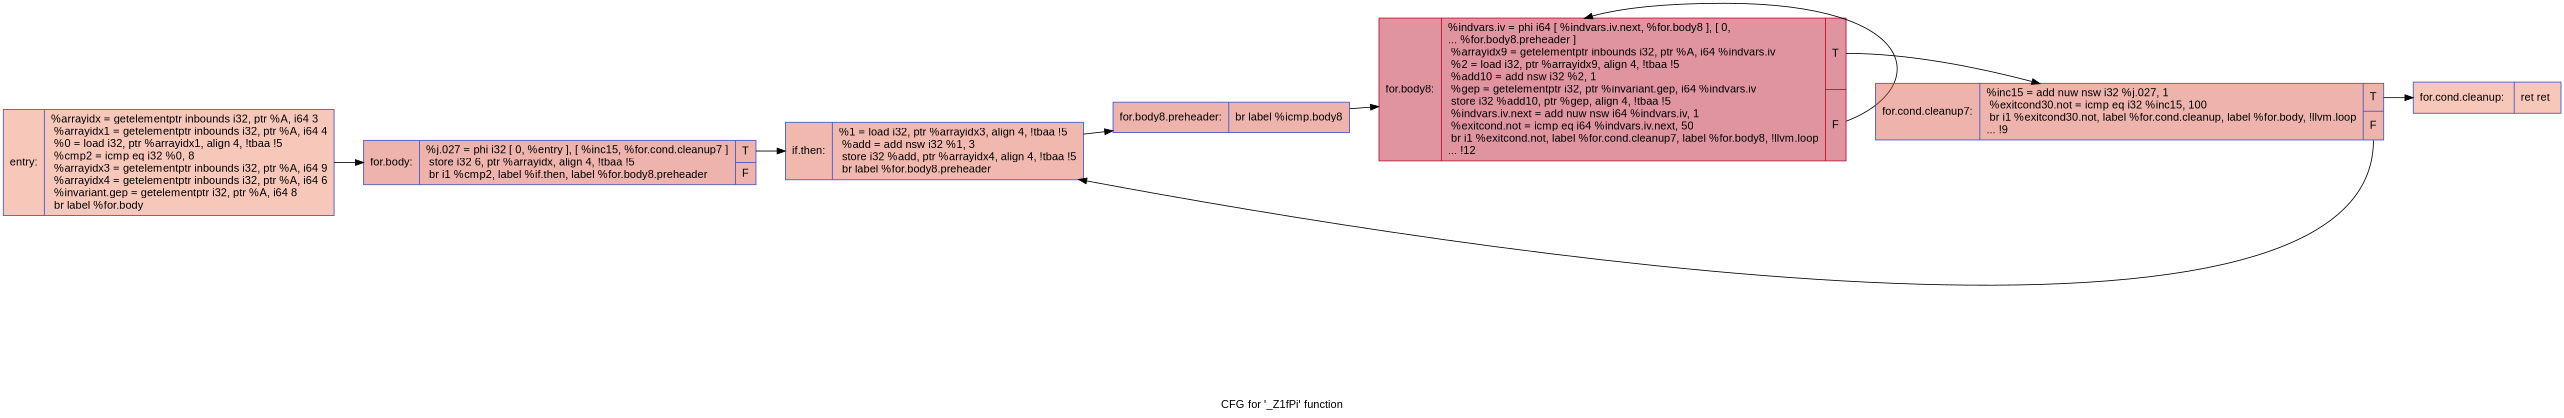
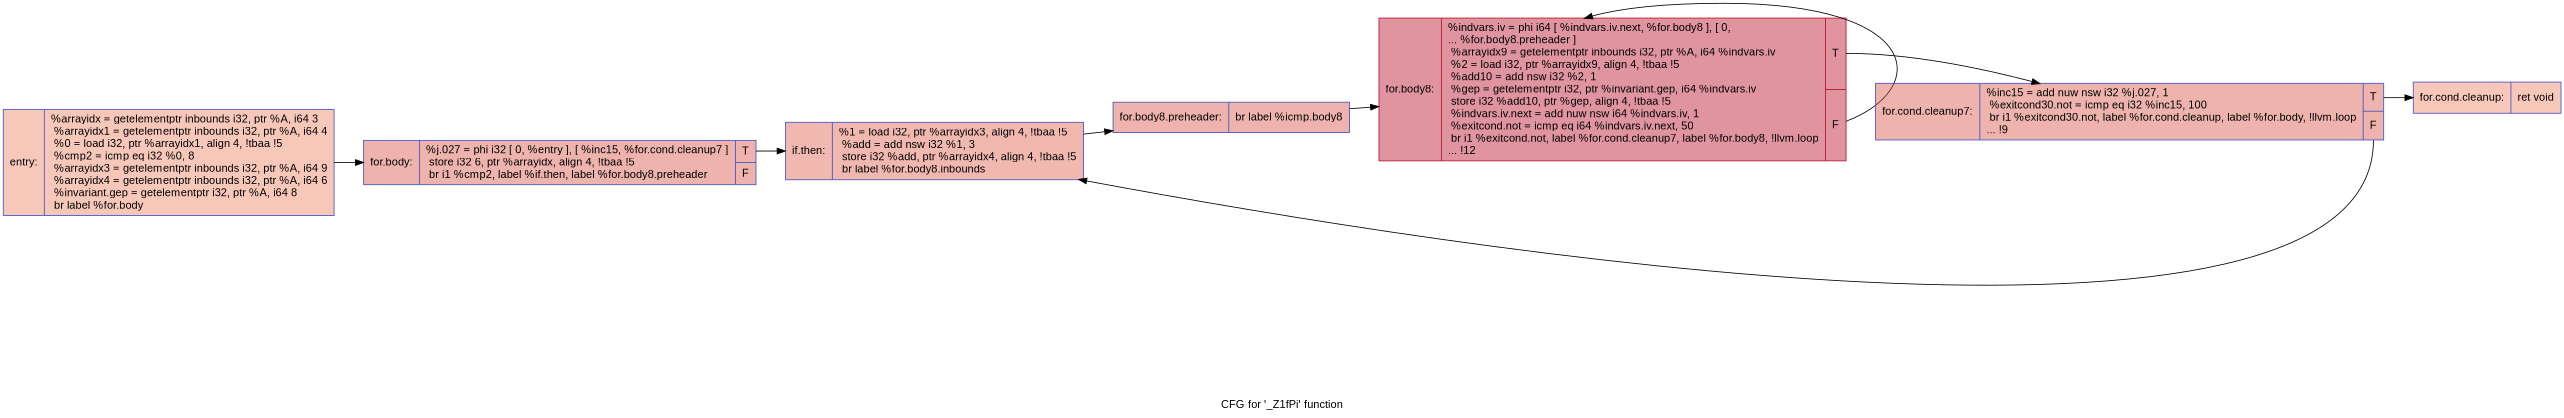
(2536, 97) -> (2536, 97)
(915, 169) -> (912, 169)
